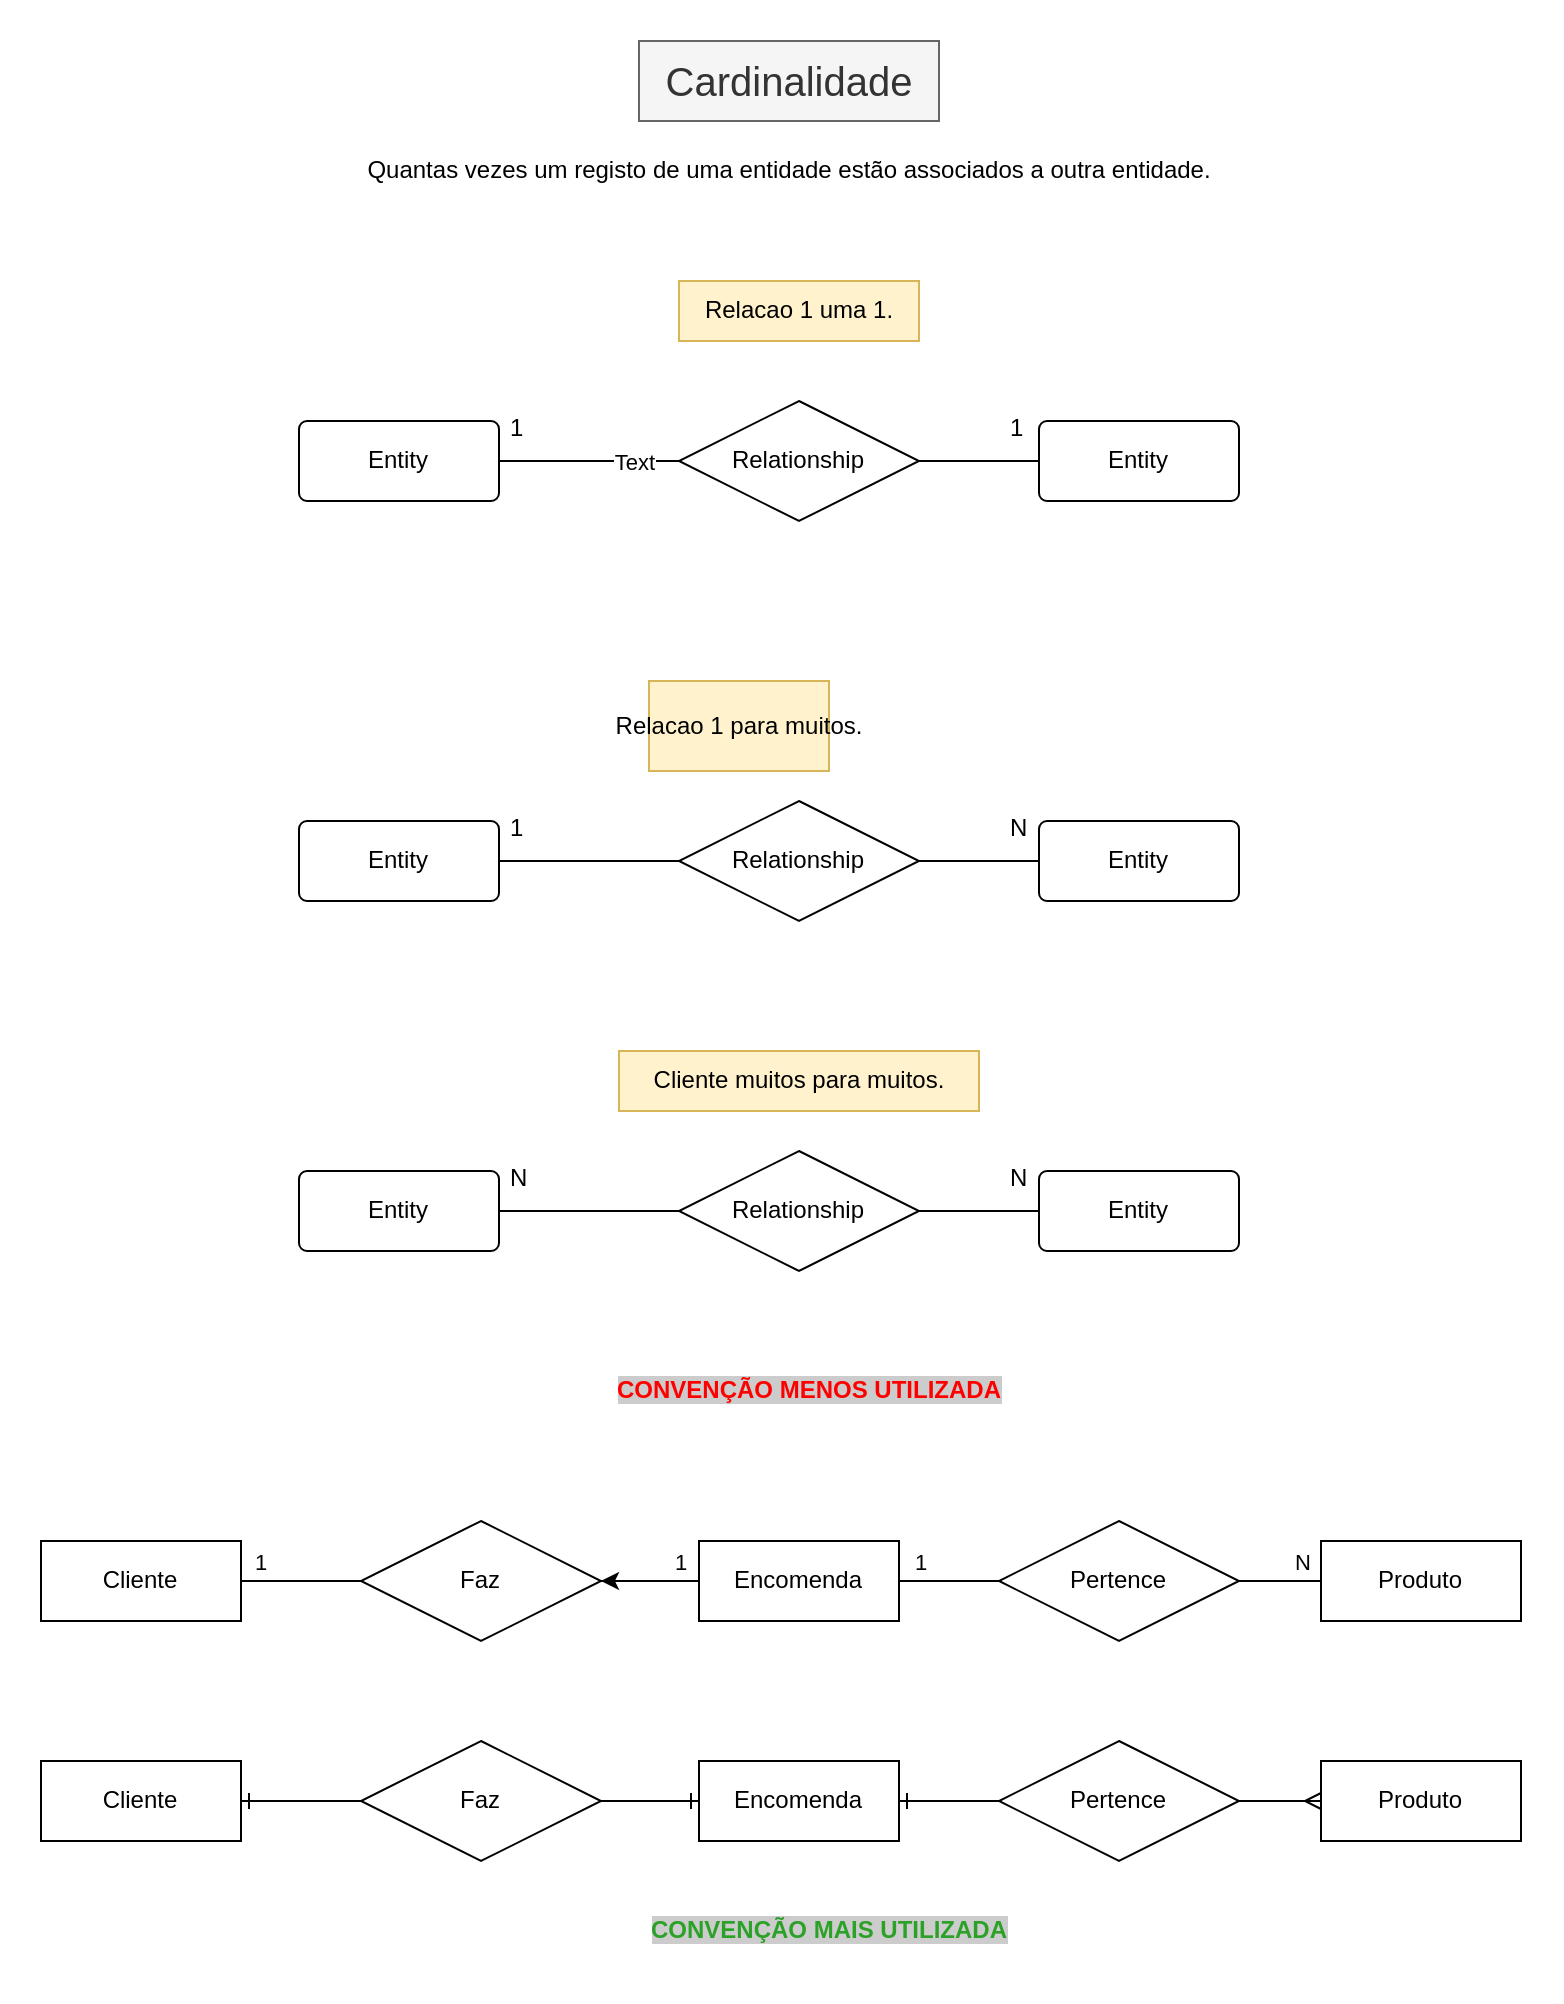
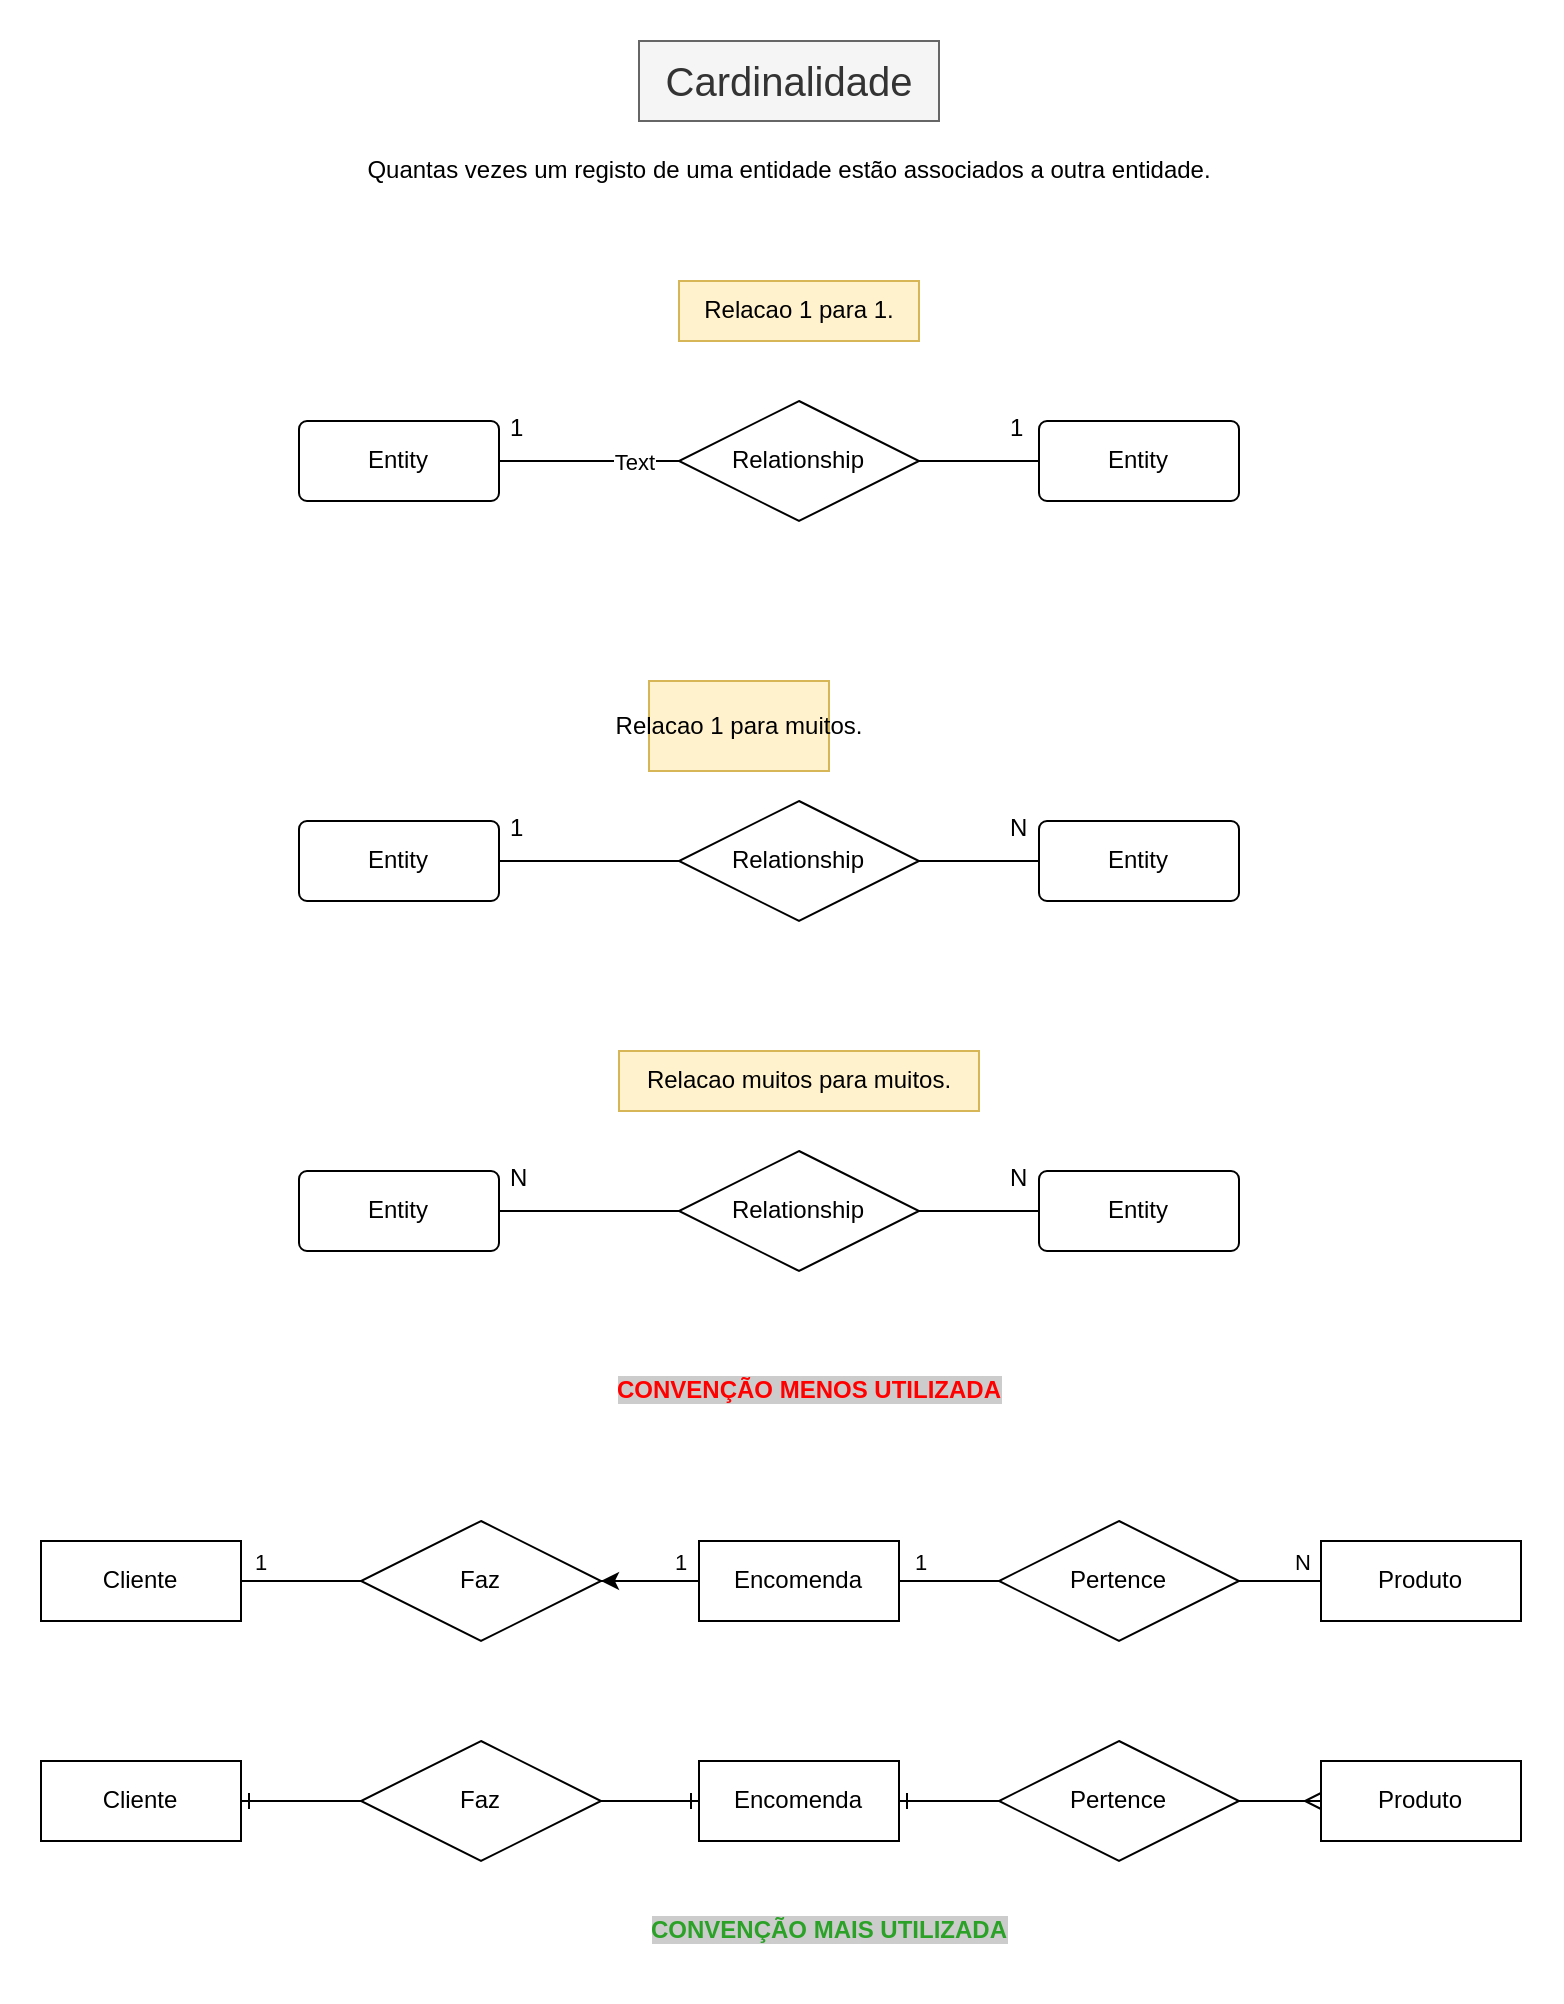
(800, 311) -> (800, 311)
(800, 1081) -> (800, 1081)
